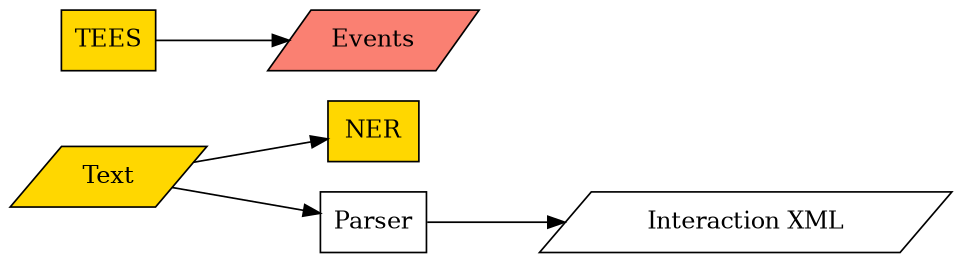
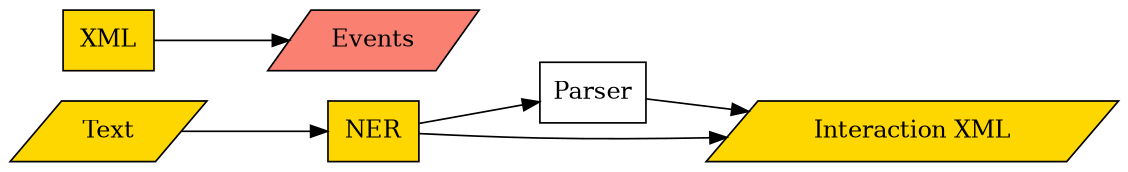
(109, 40) -> (109, 40)
none -> (564, 138)
(238, 199) -> (471, 114)
(746, 222) -> (912, 131)
